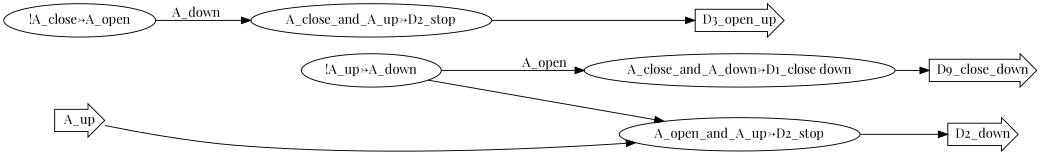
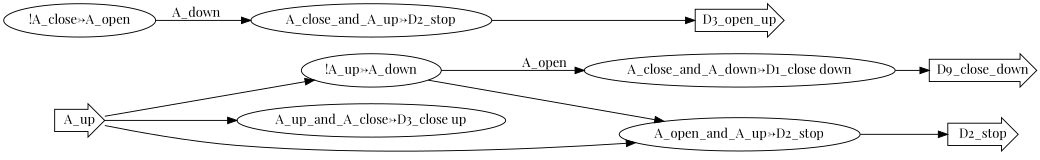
none -> (205, 99)
none -> (371, 120)
(983, 134) -> (983, 134)
